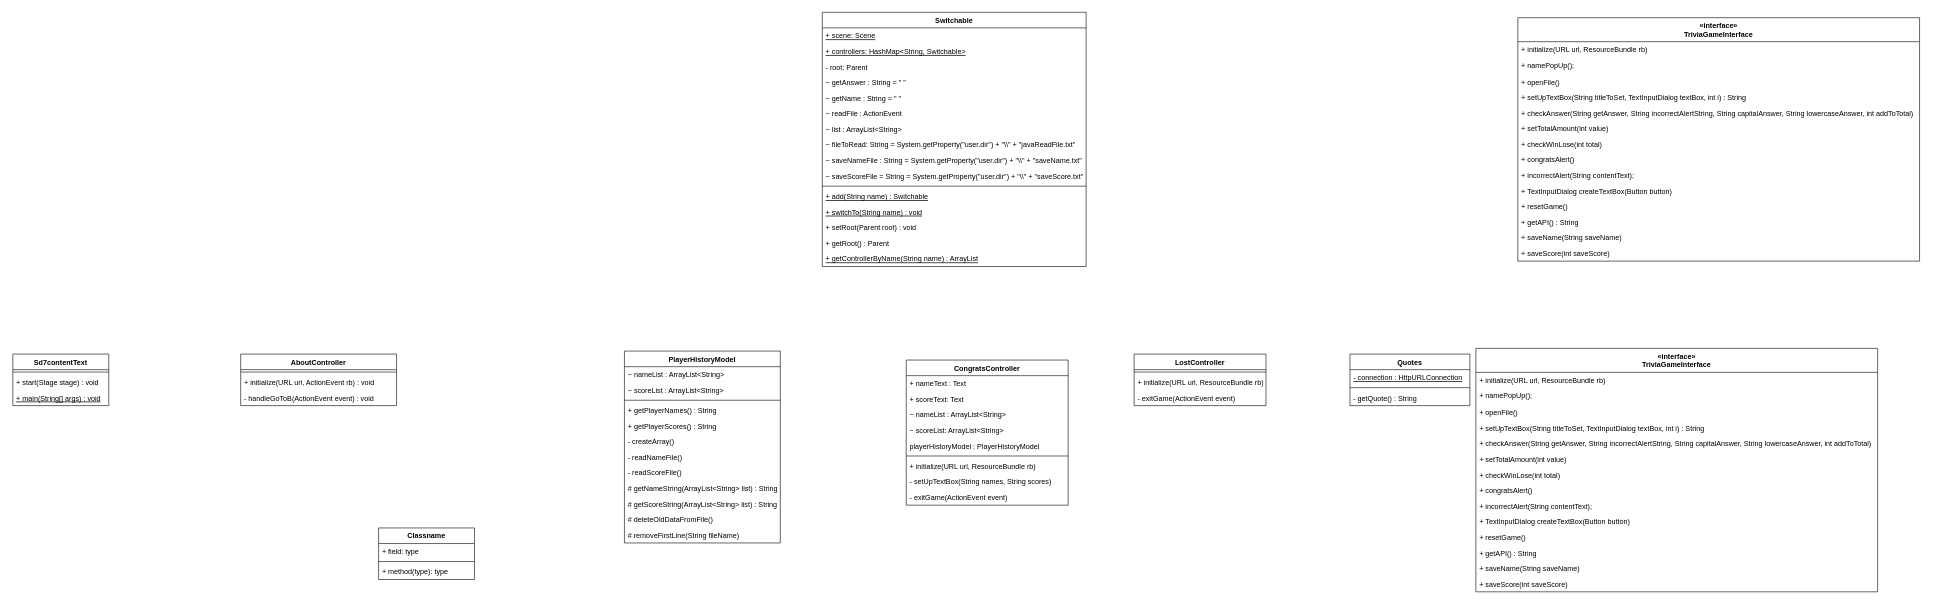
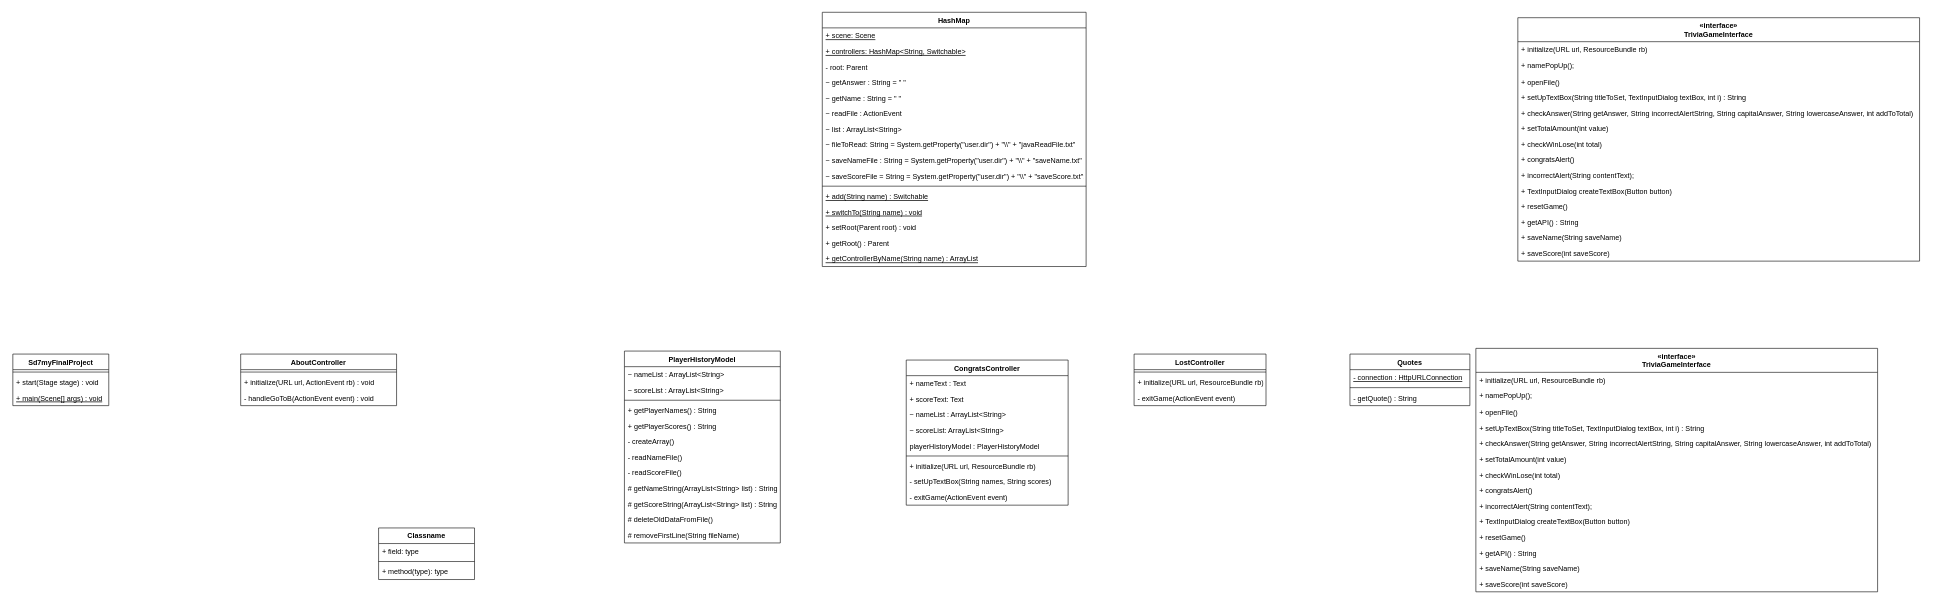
(954, 20) -> (954, 20)
(60, 362) -> (60, 362)
(65, 398) -> (63, 398)
